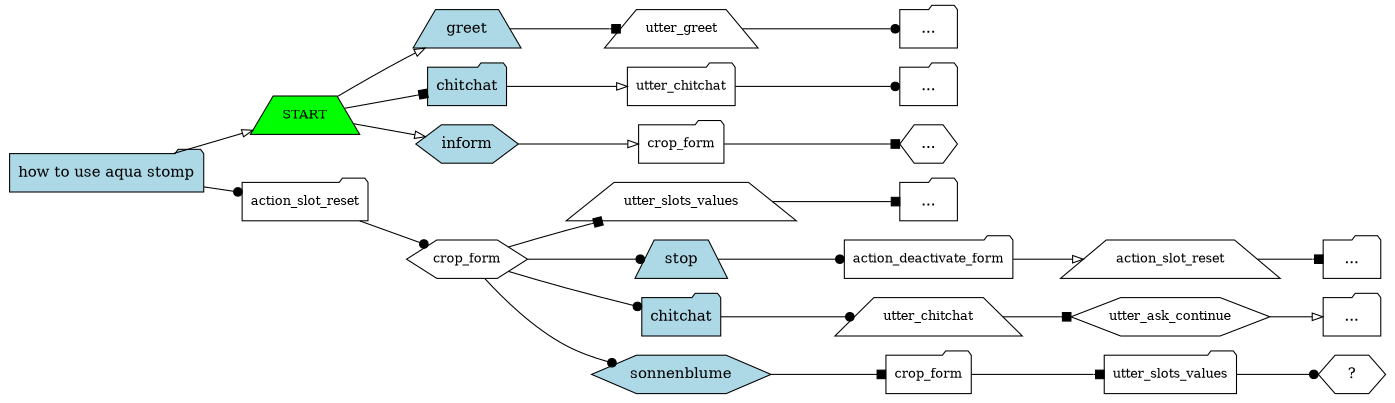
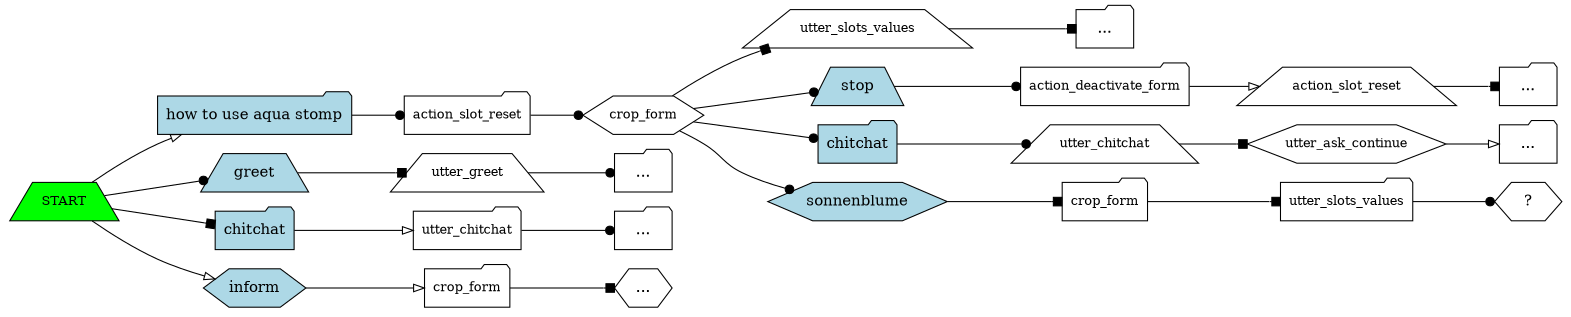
(376, 74) -> (152, 188)
(208, 143) -> (130, 158)
